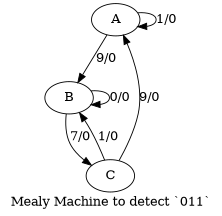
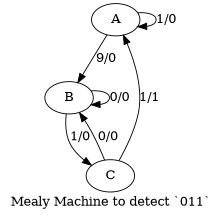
(149, 98) -> (149, 98)
(80, 137) -> (80, 137)
(108, 137) -> (108, 137)
